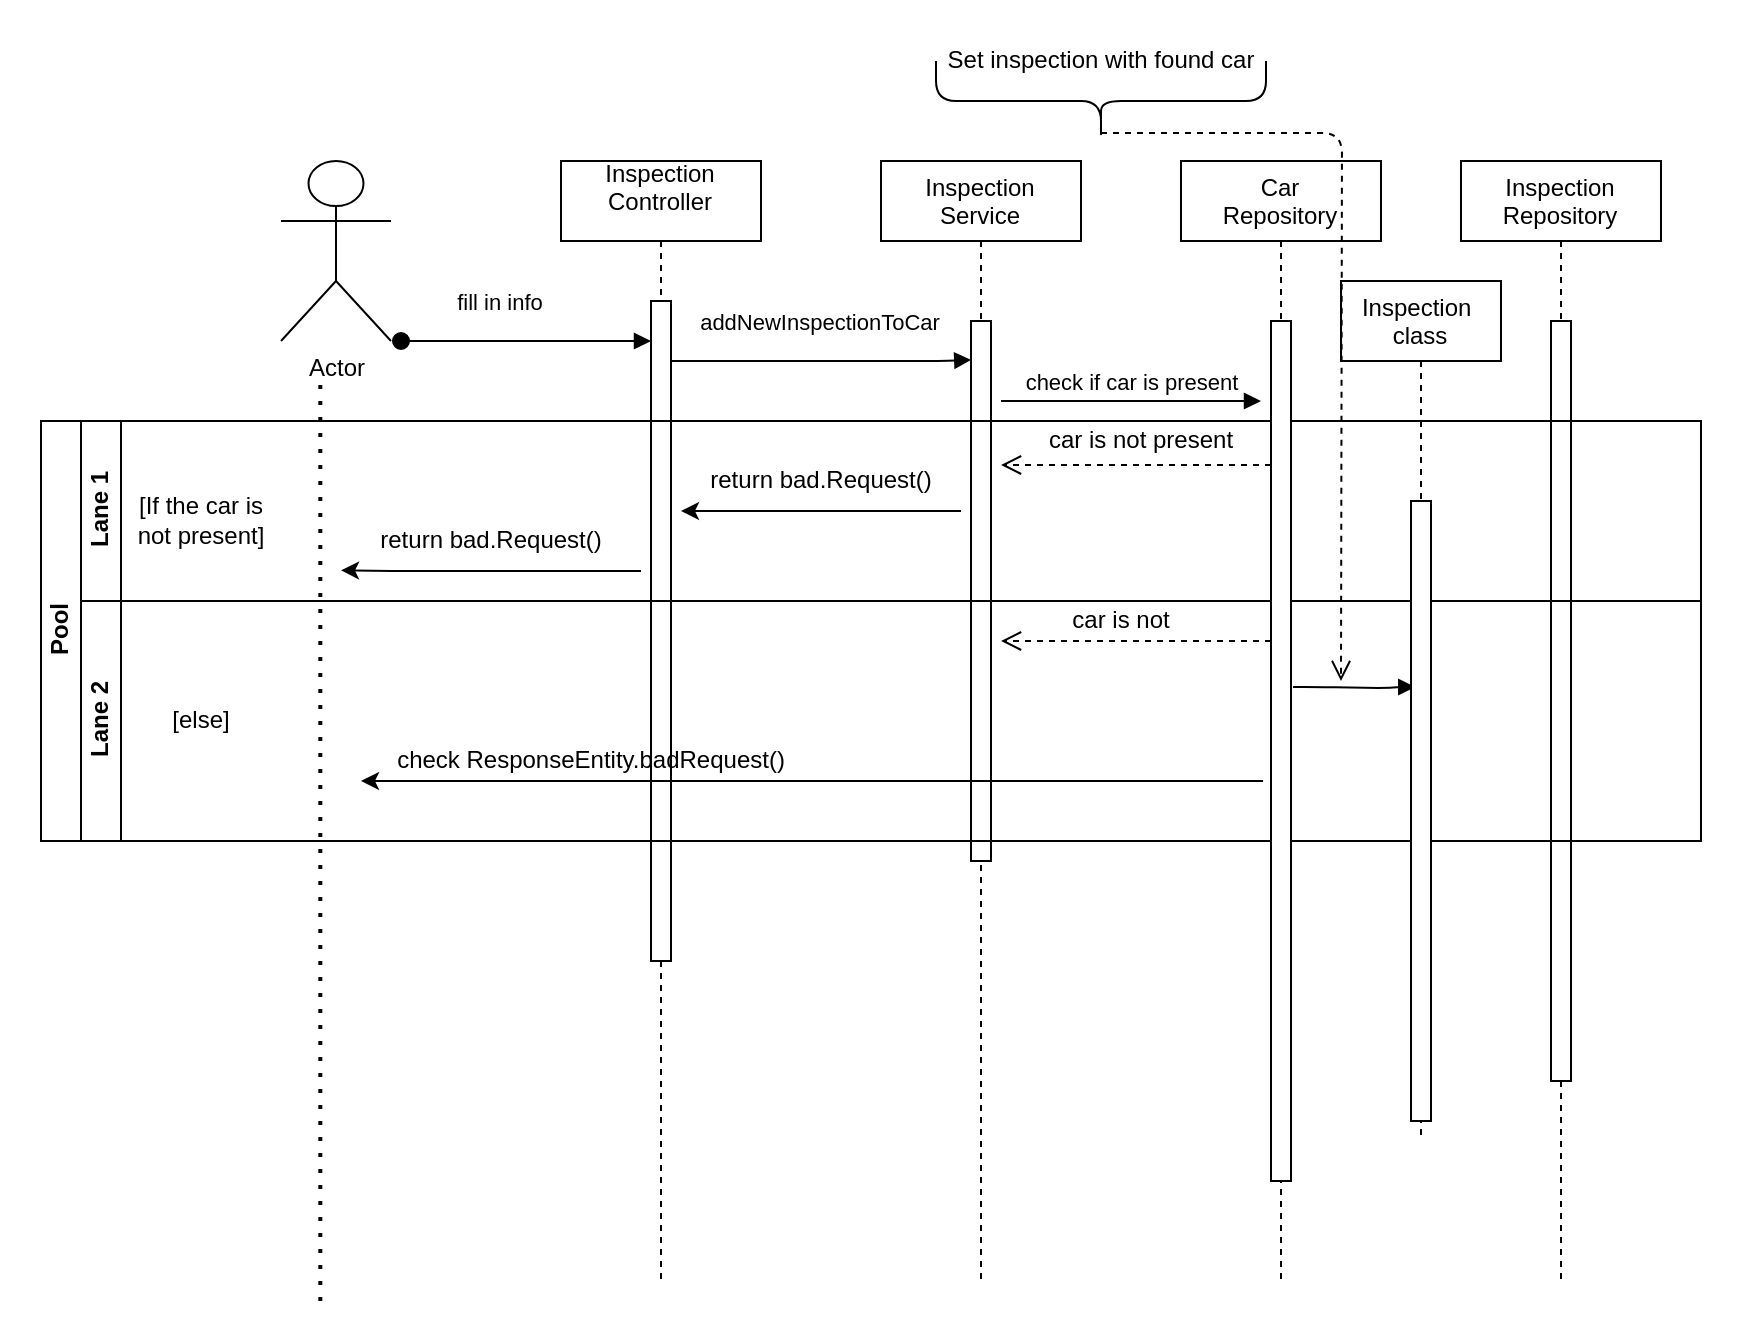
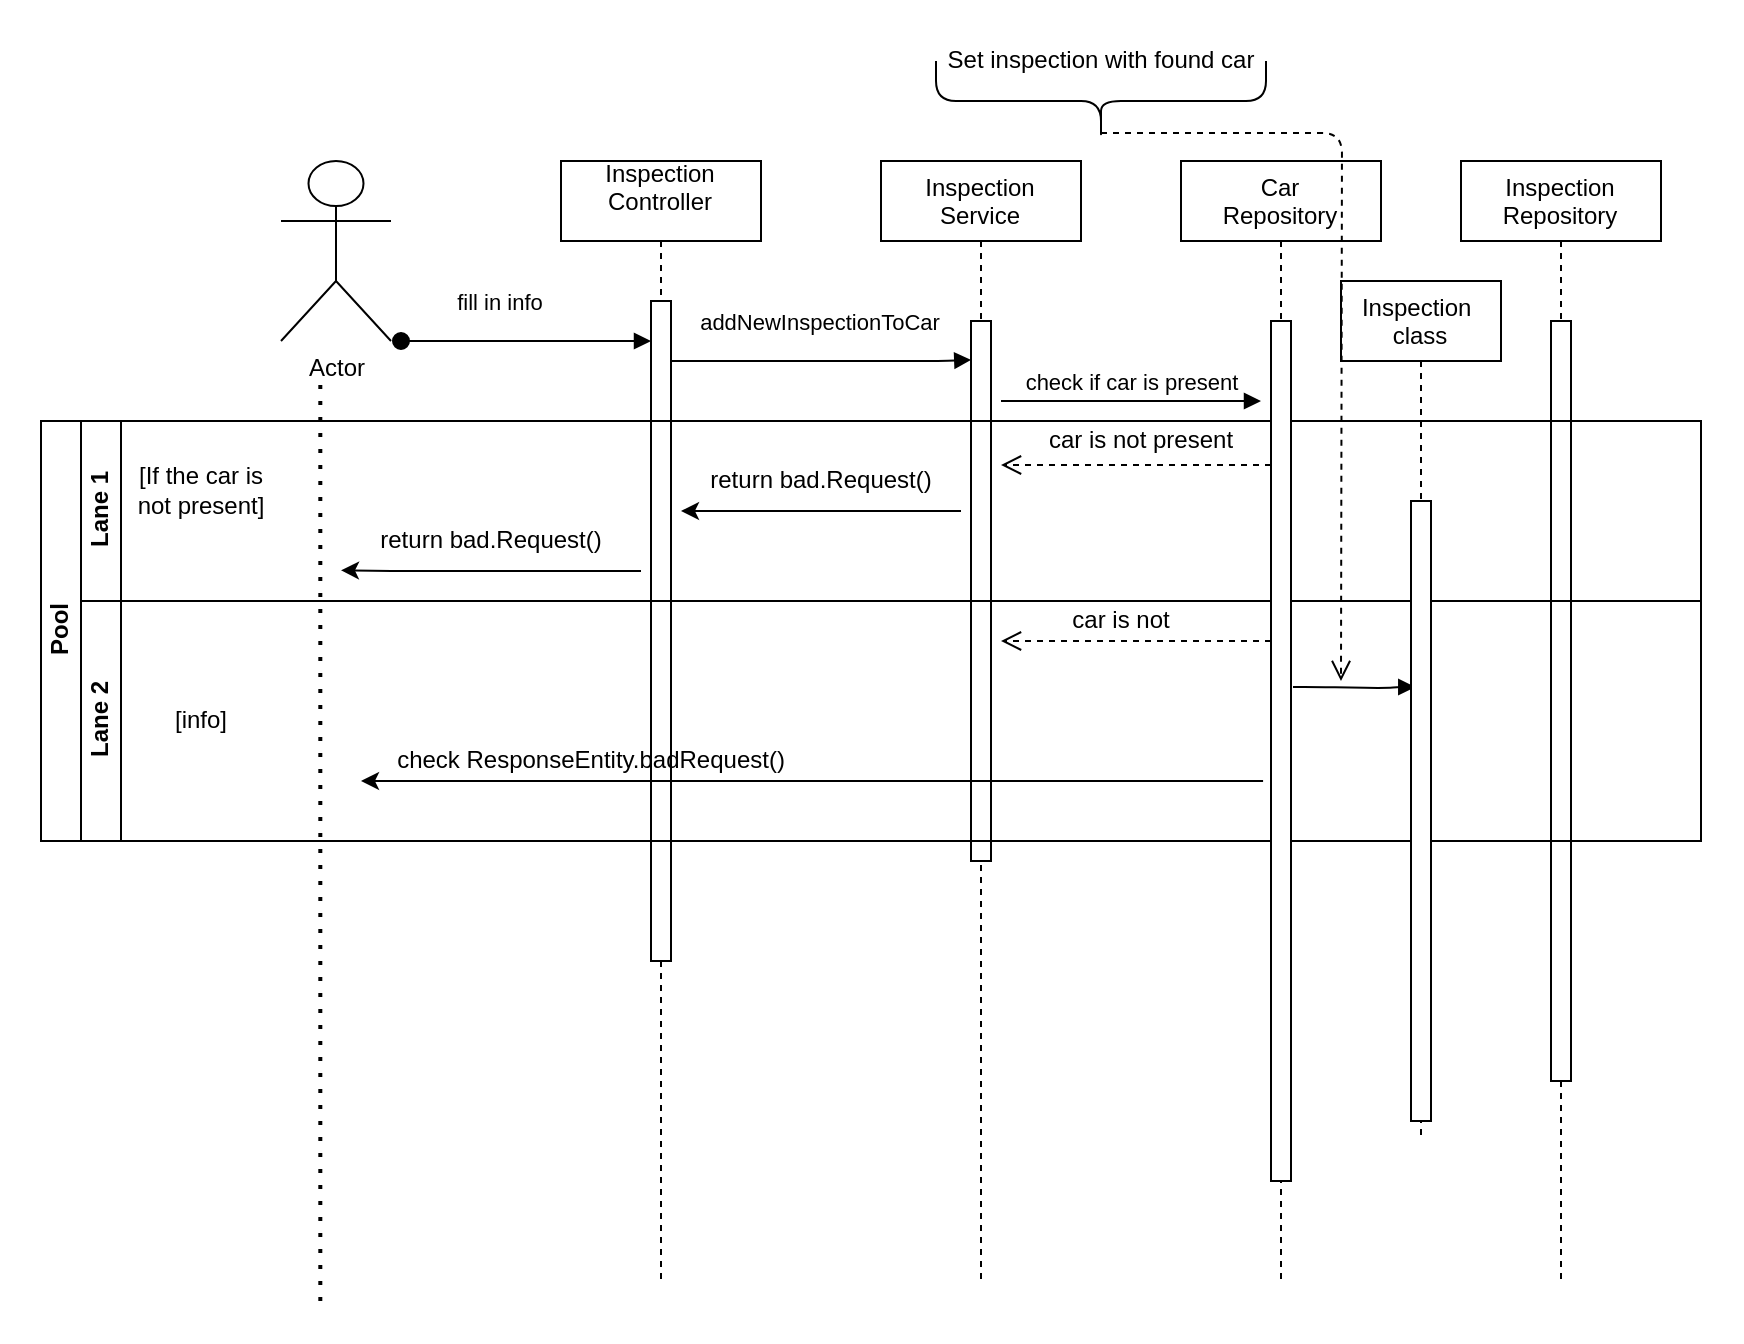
(201, 521) -> (201, 491)
(202, 721) -> (202, 721)
